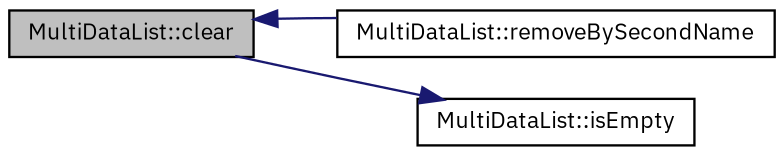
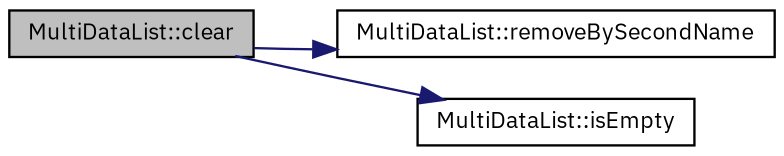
(307, 18) -> (283, 49)
